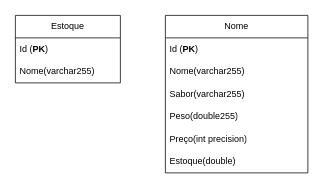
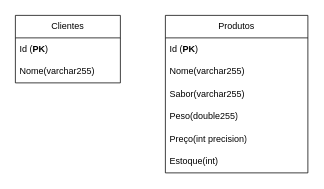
(68, 27) -> (68, 27)
(237, 27) -> (237, 27)
(207, 162) -> (199, 162)
